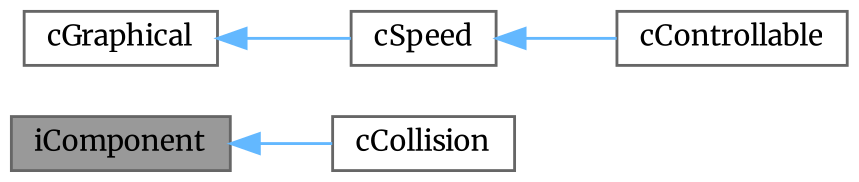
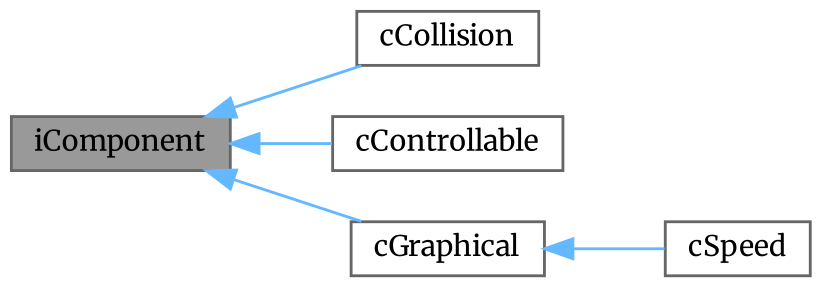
(571, 38) -> (296, 144)
none -> (298, 201)
